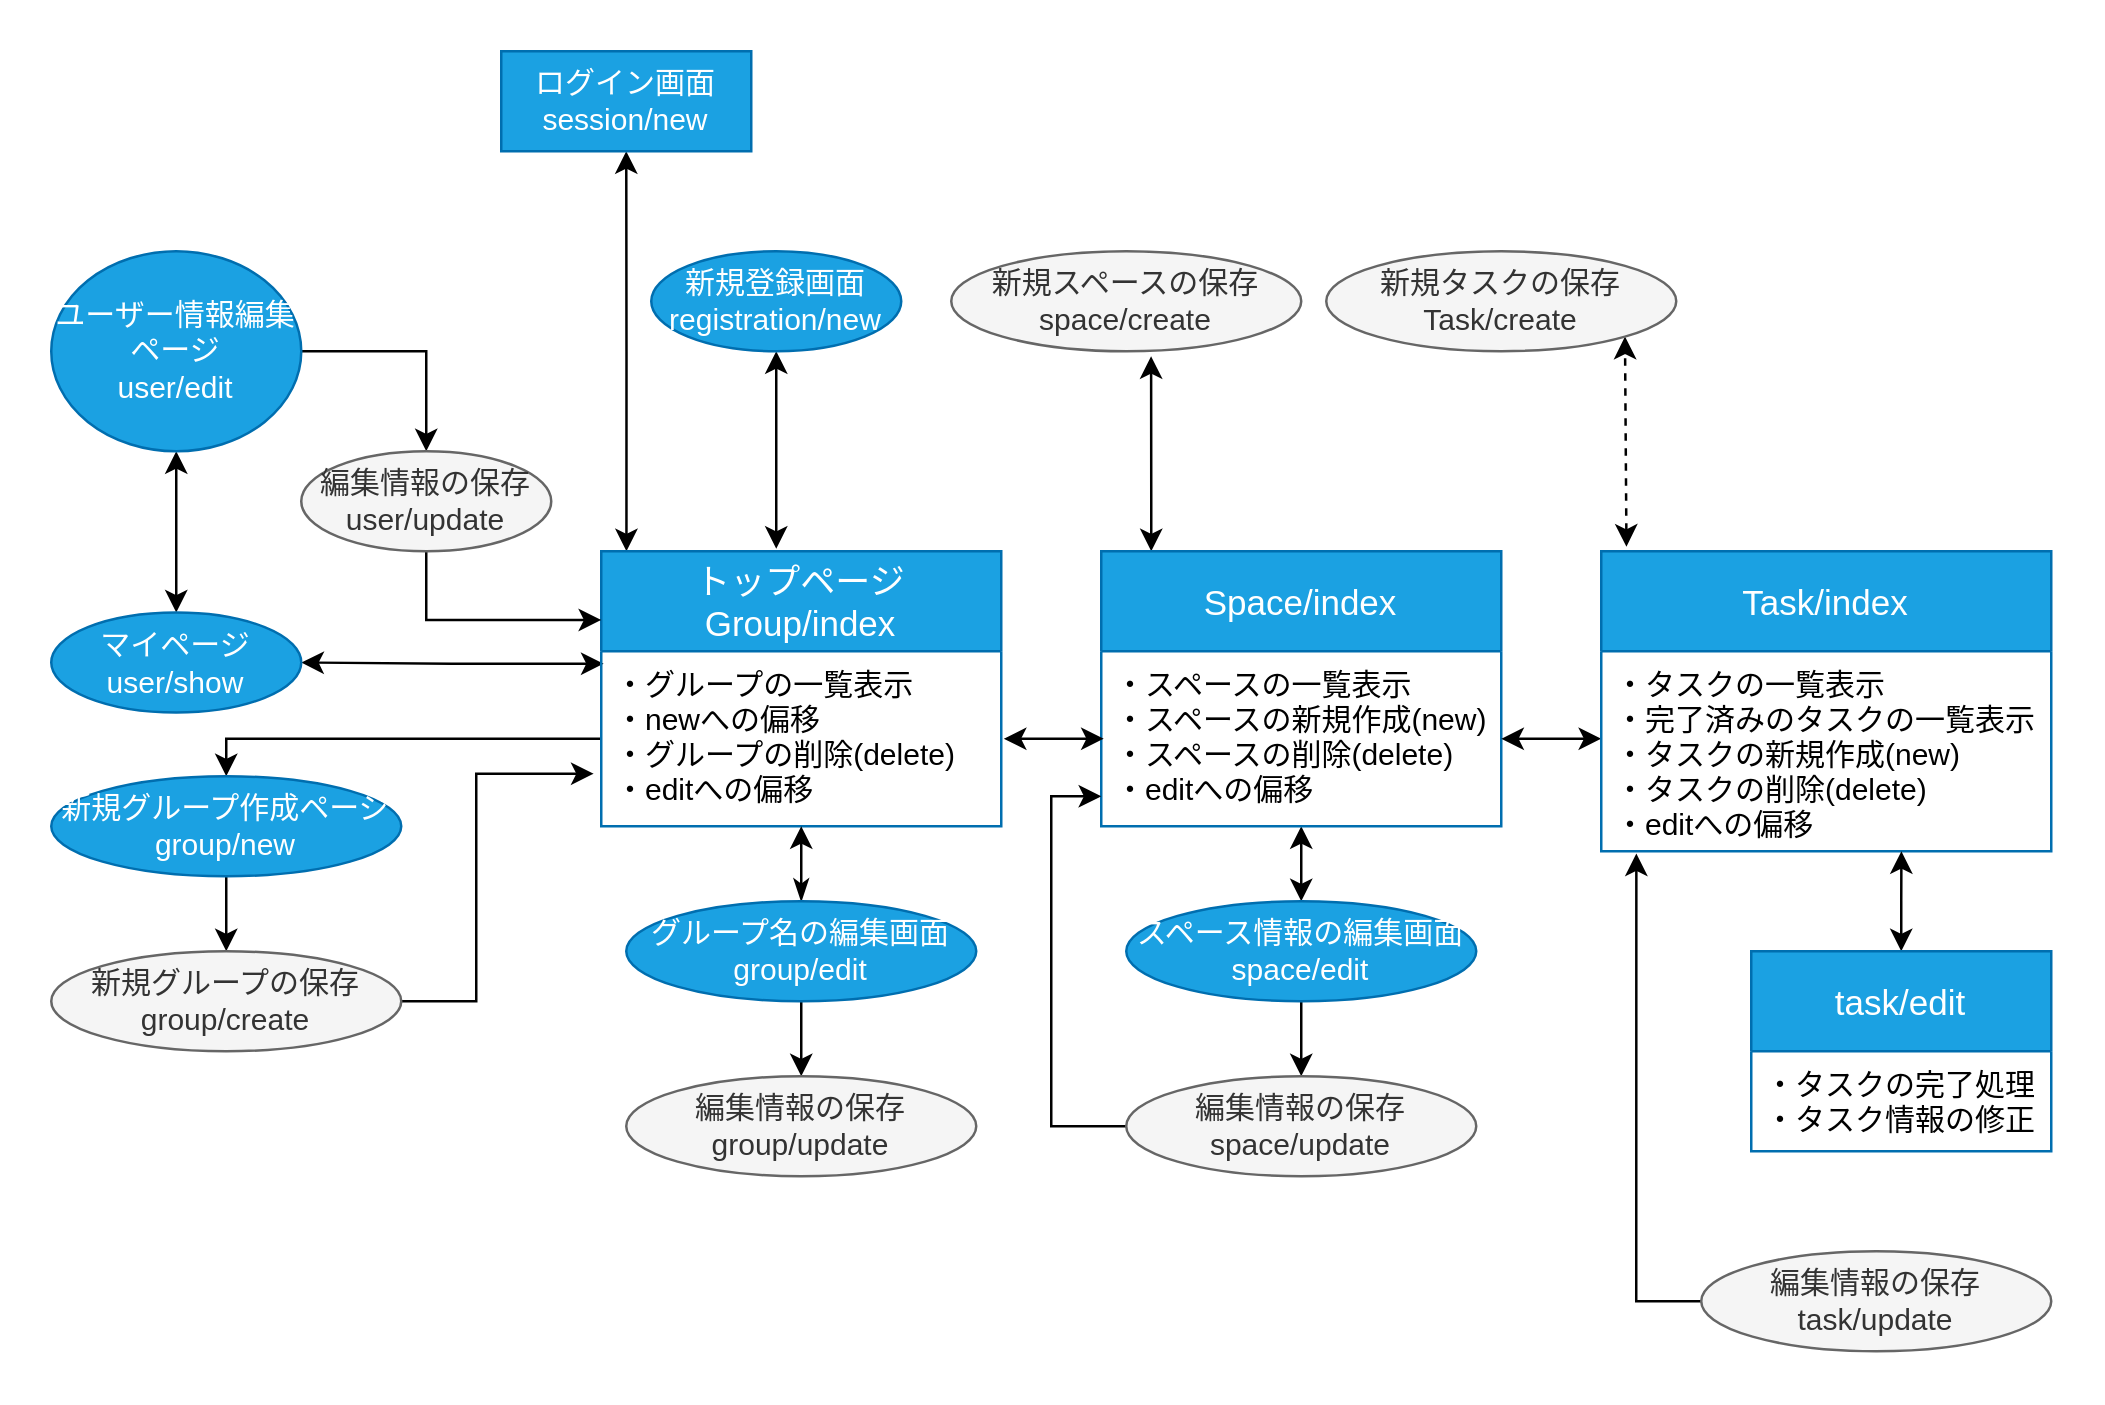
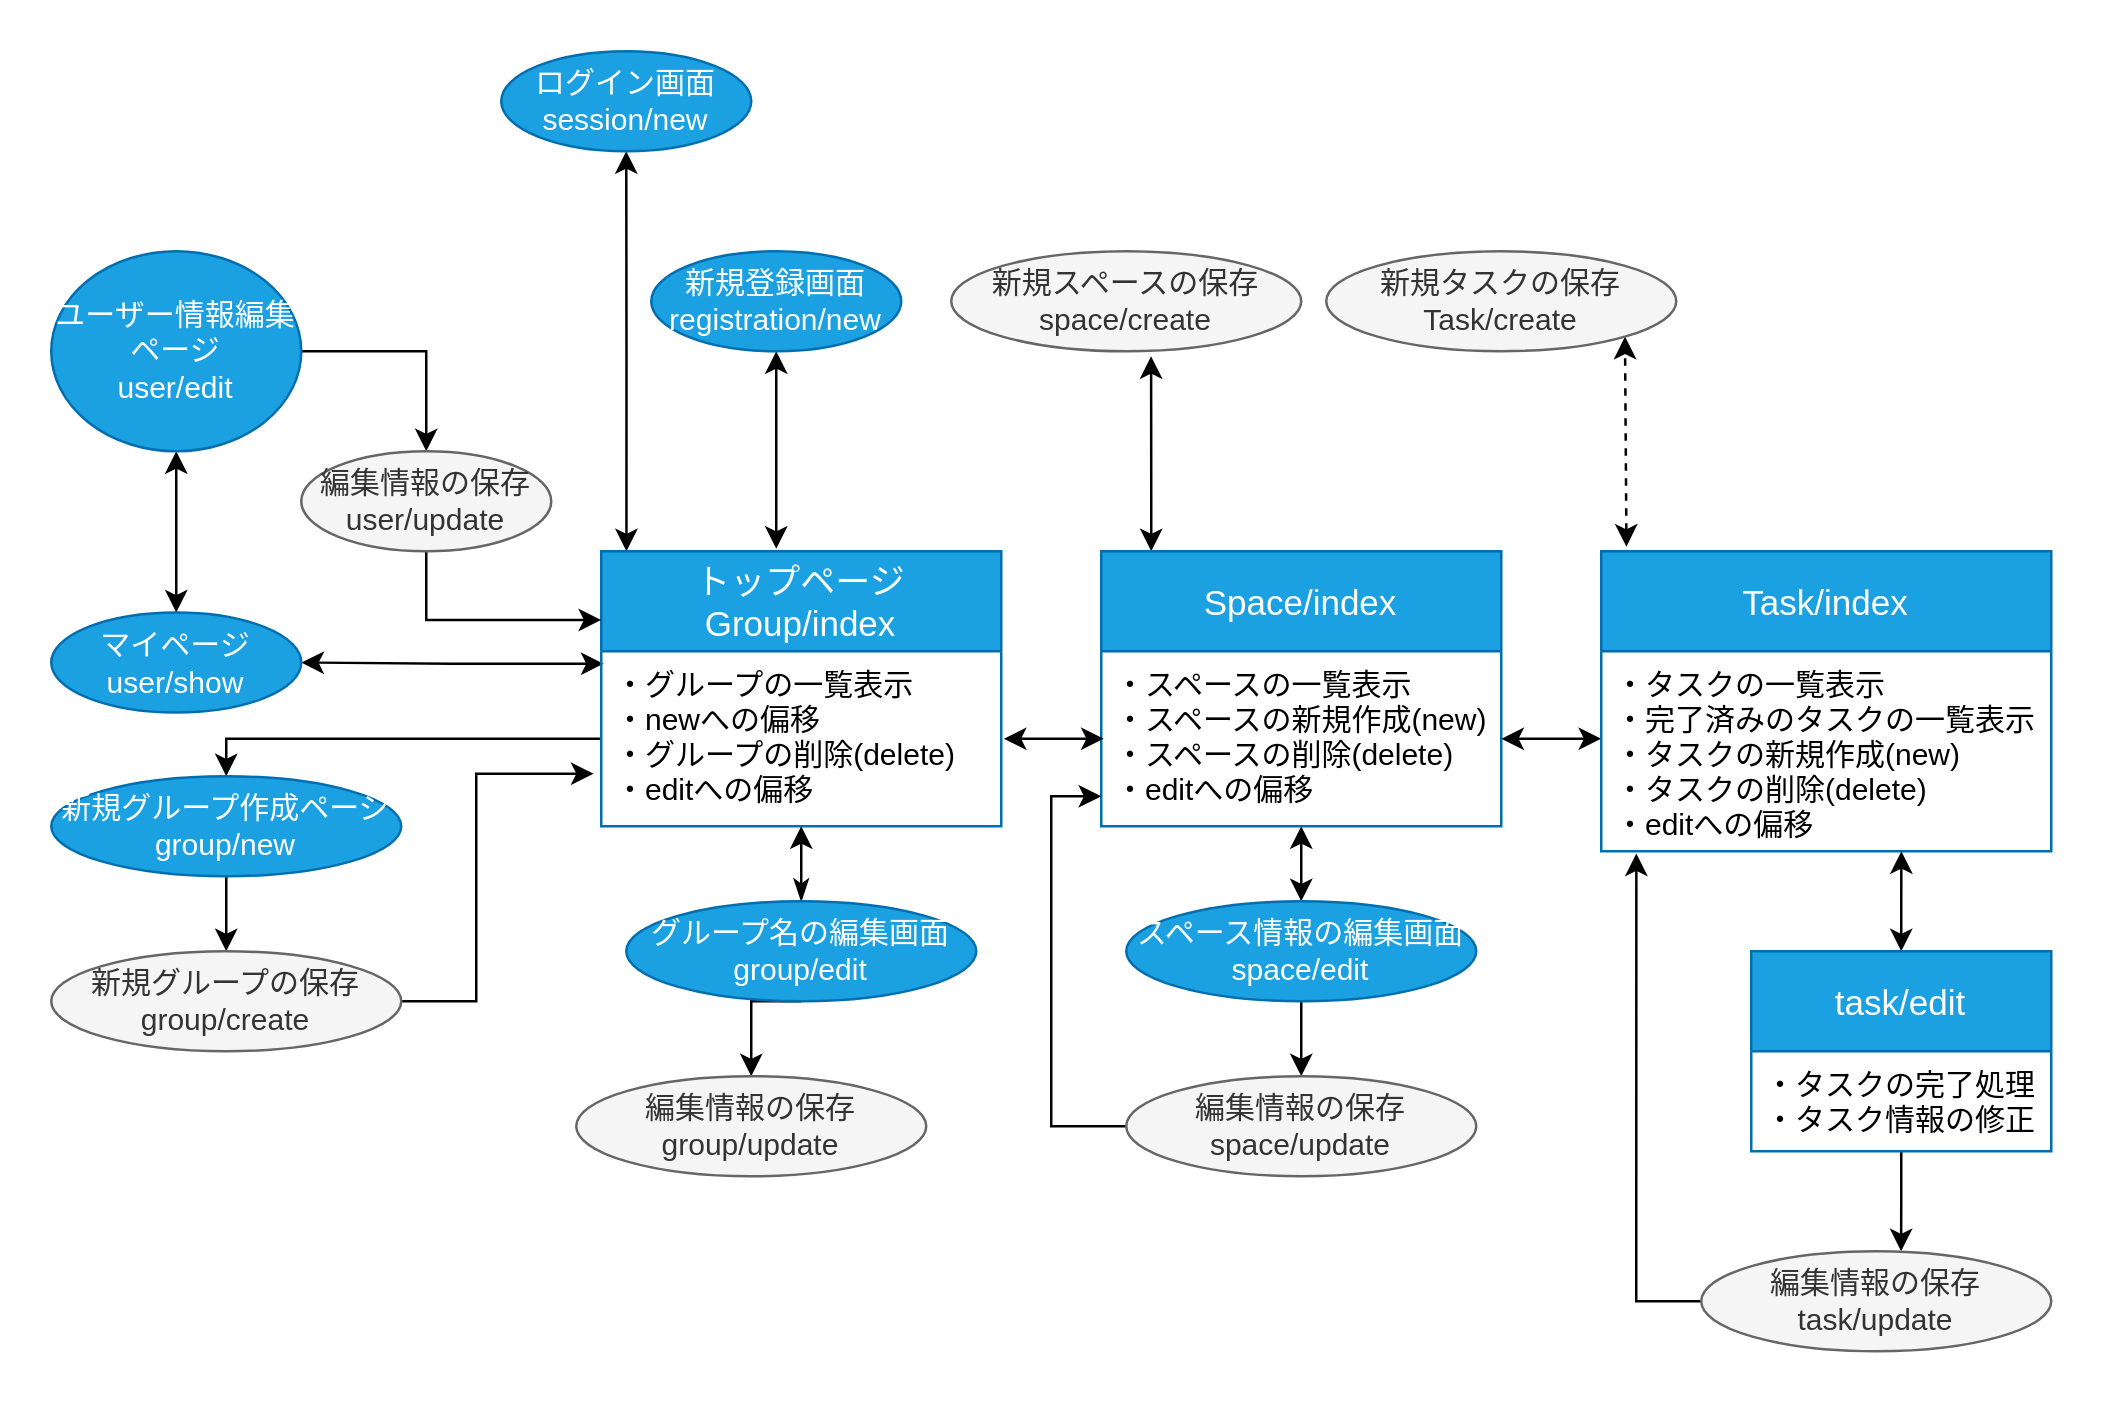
(626, 101) -> (626, 101)
(801, 1126) -> (751, 1126)
none -> (1901, 1195)
